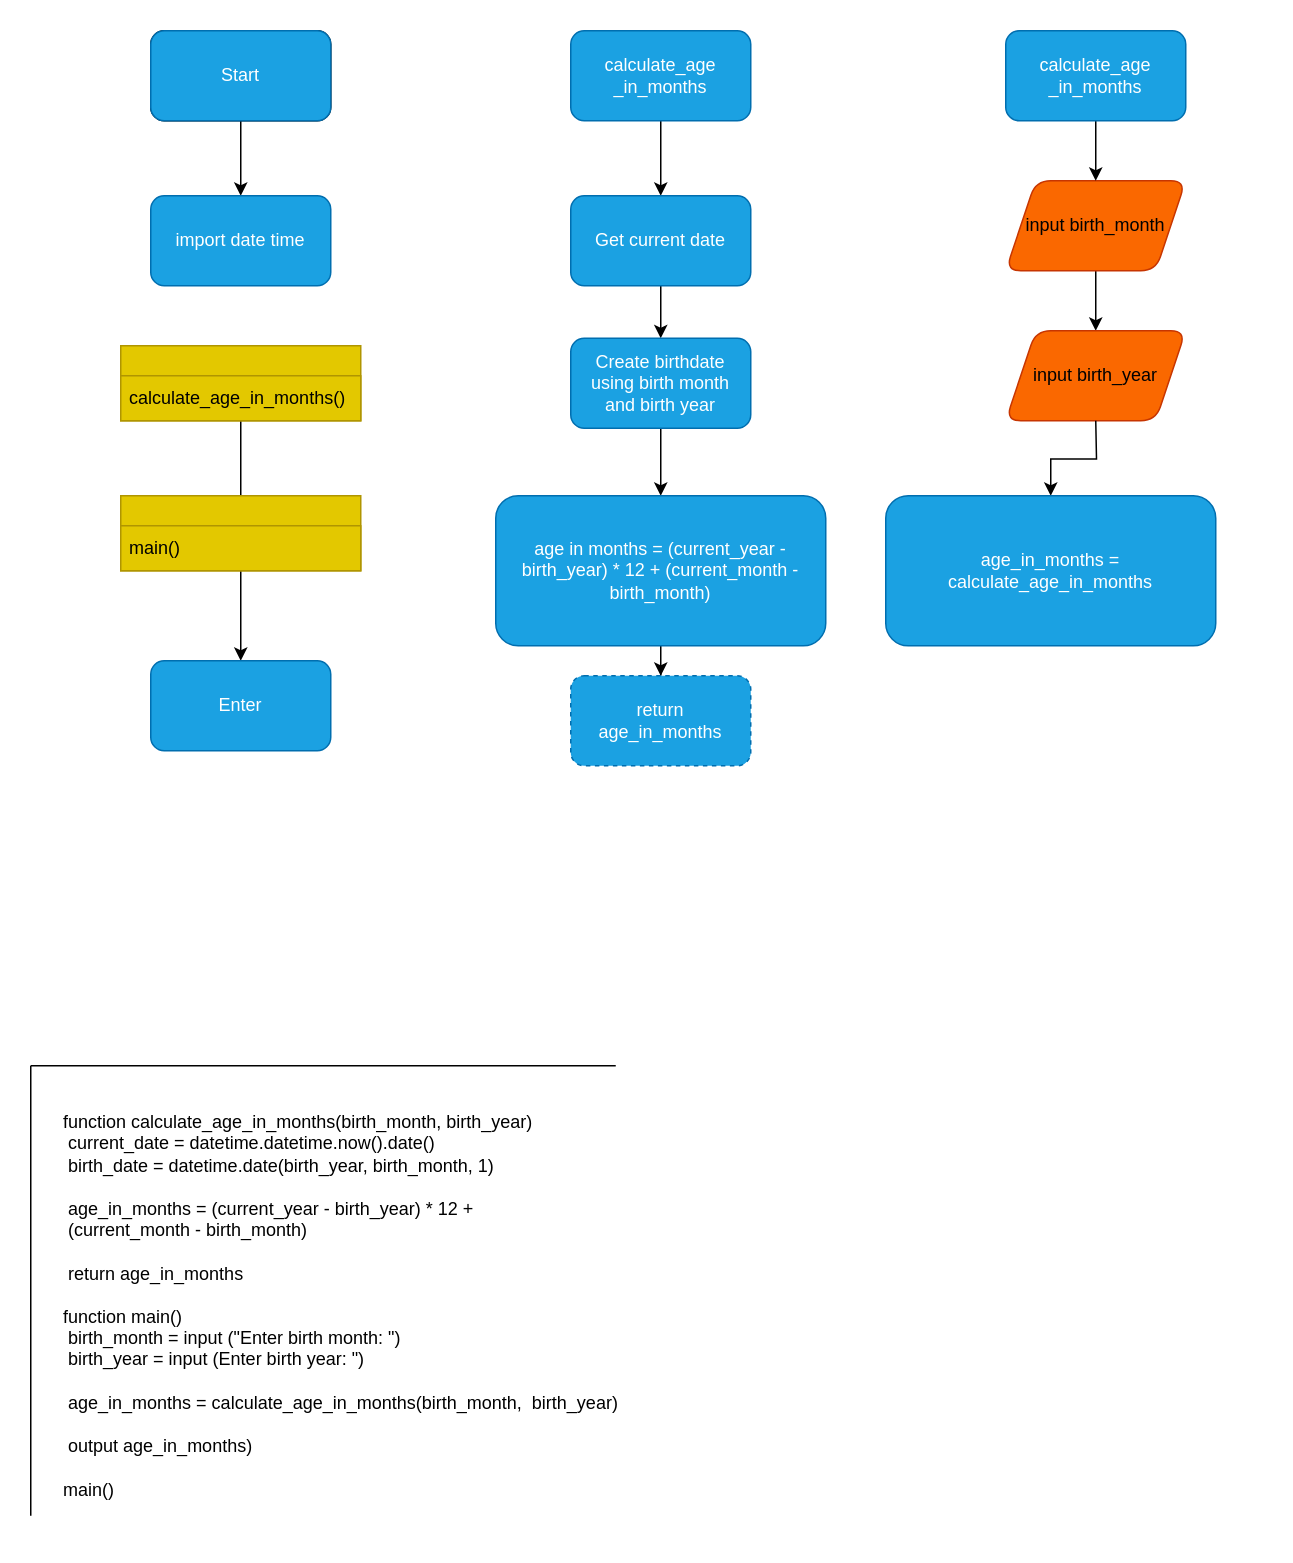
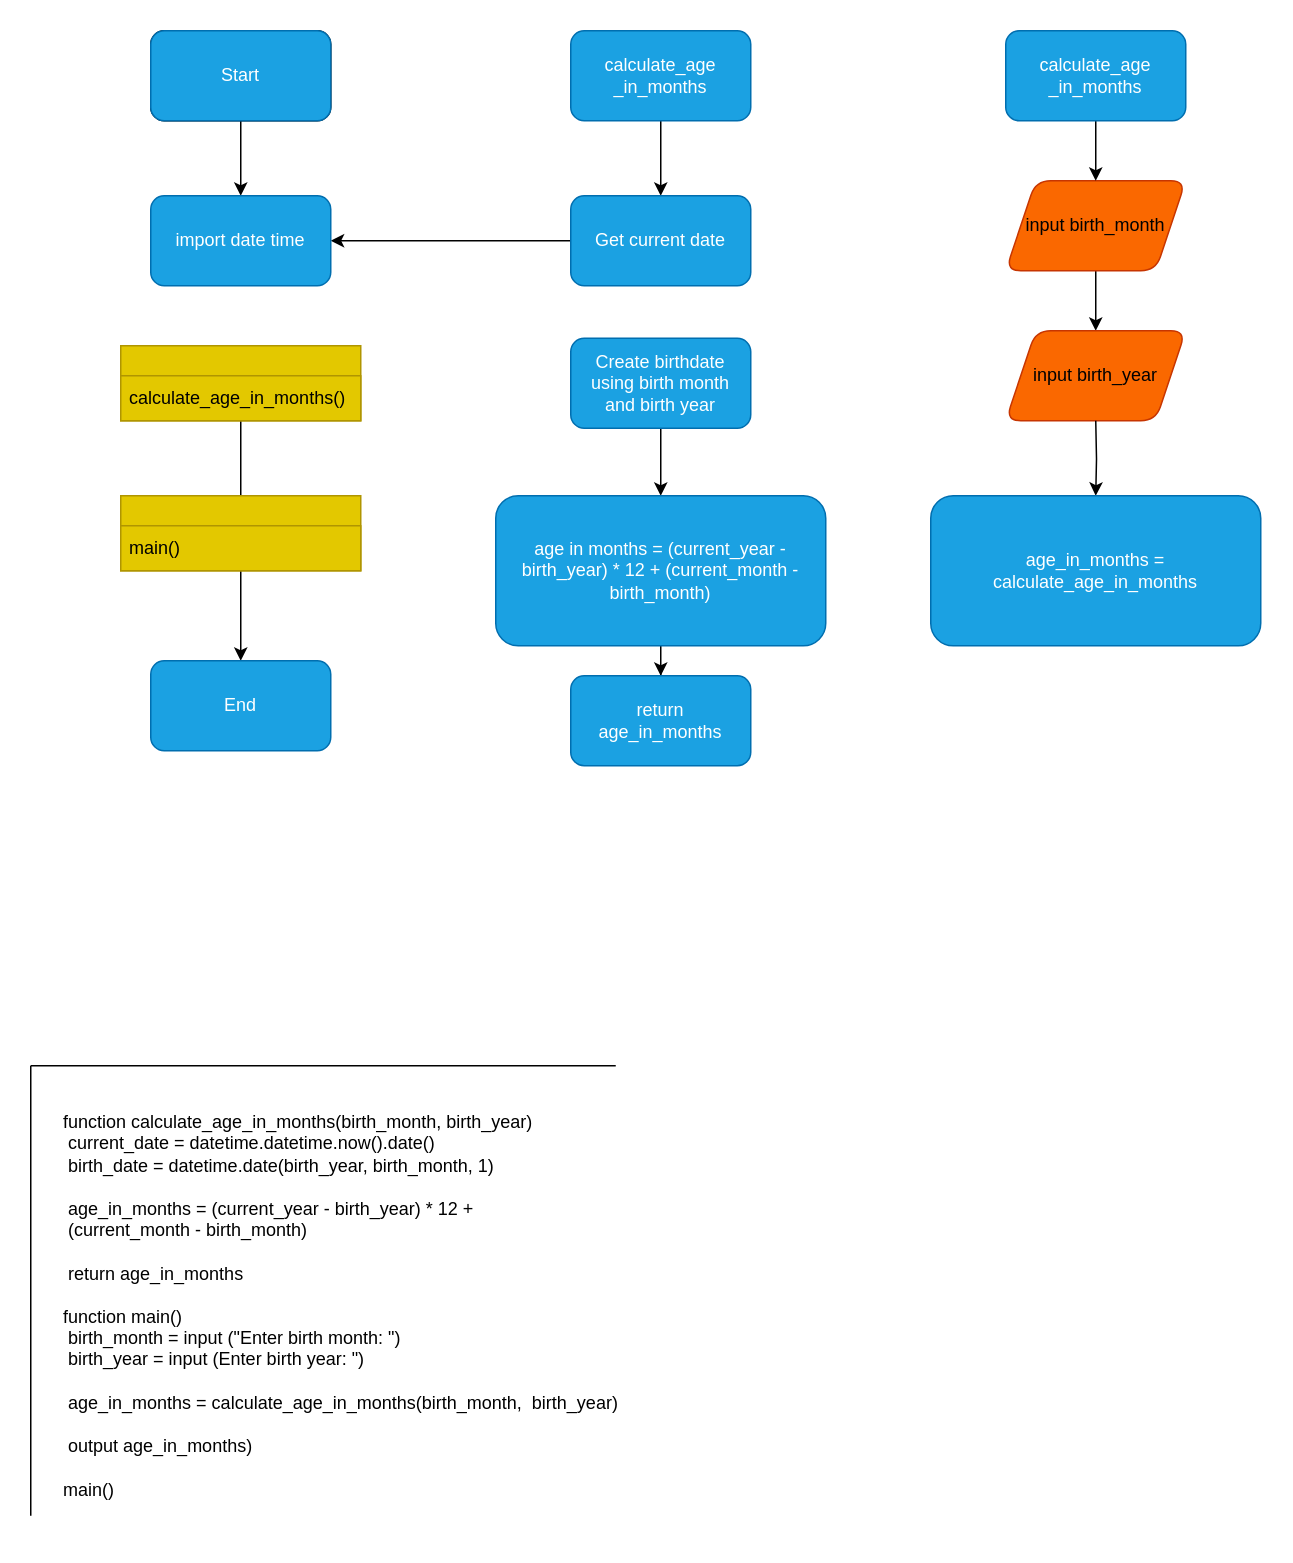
(661, 314) -> (456, 241)
(1051, 571) -> (1096, 571)
(241, 706) -> (241, 706)
(661, 721) -> (661, 721)
